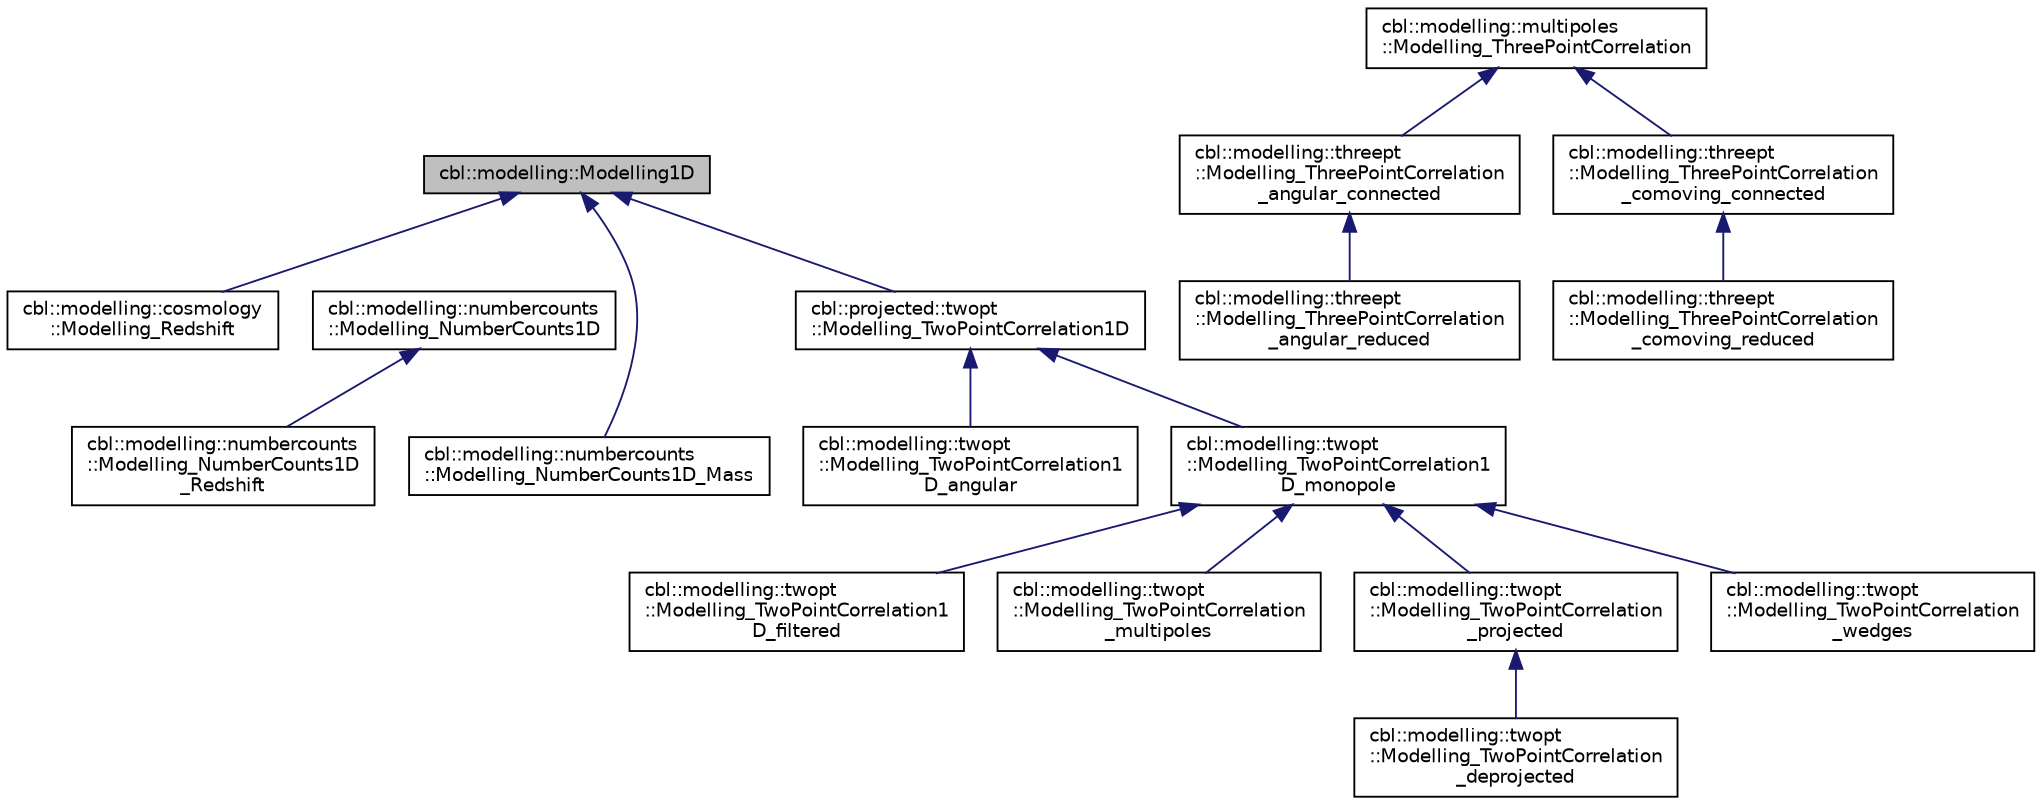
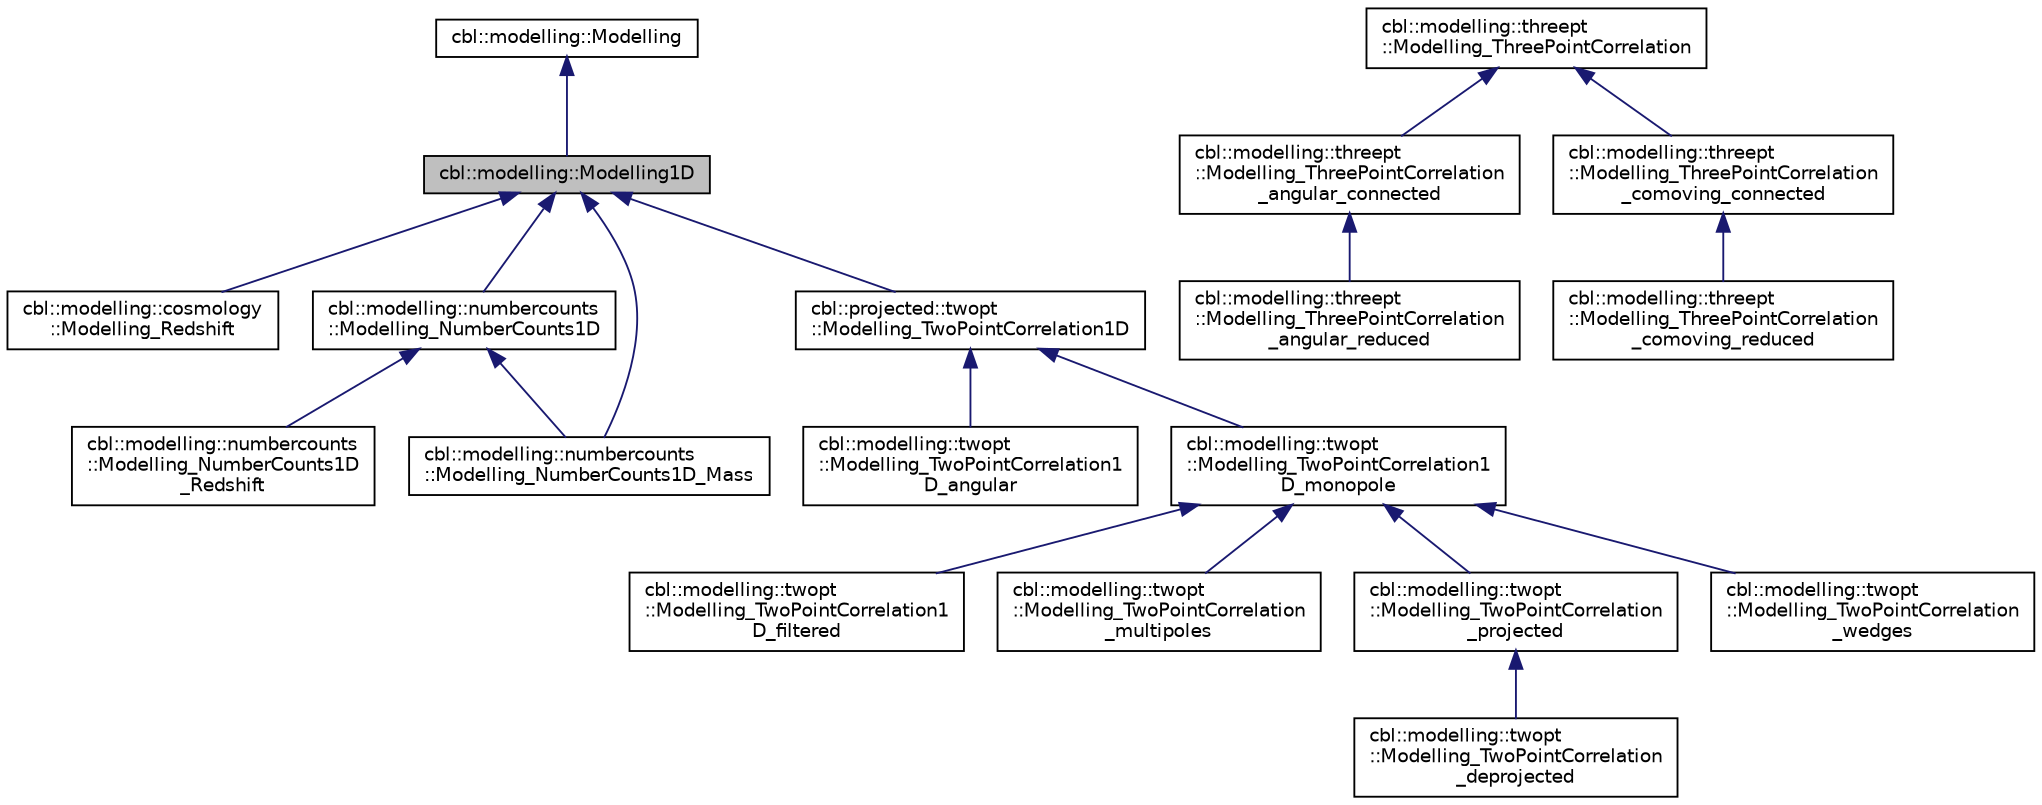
none -> (567, 38)
(1536, 38) -> (1536, 38)
none -> (513, 250)
none -> (533, 400)
